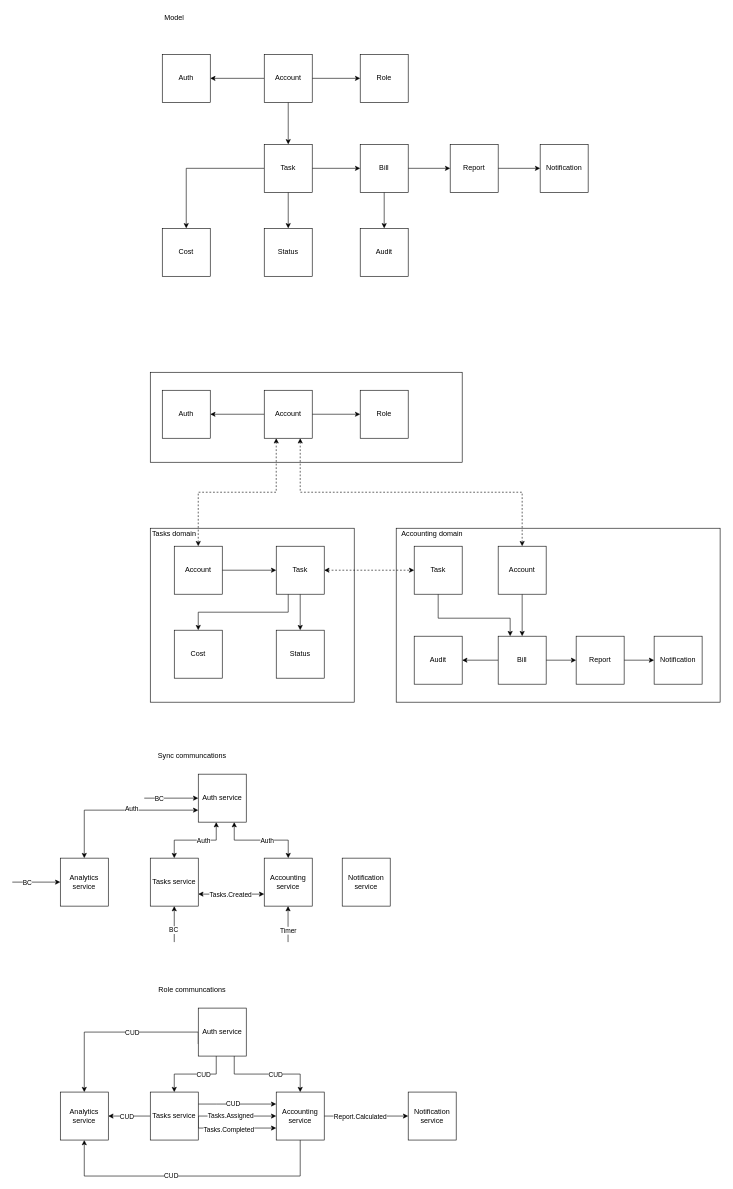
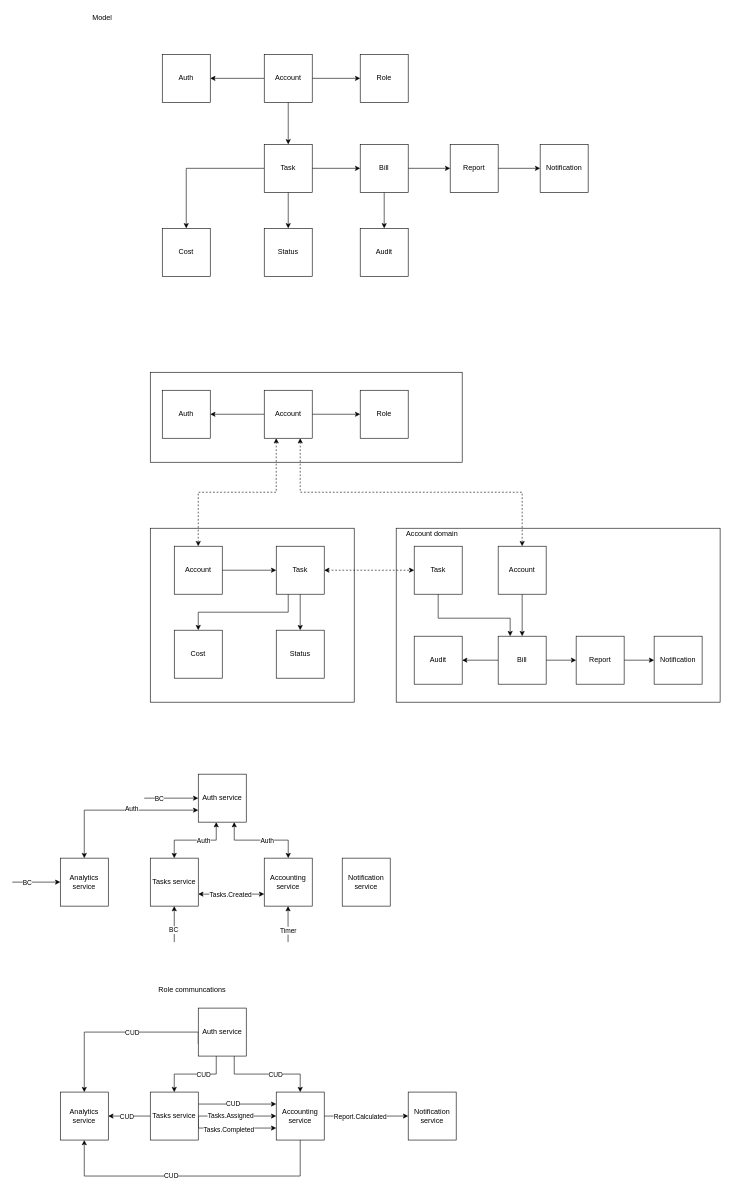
(174, 18) -> (102, 18)
(174, 534) -> none
(432, 534) -> (432, 534)
(192, 756) -> none
